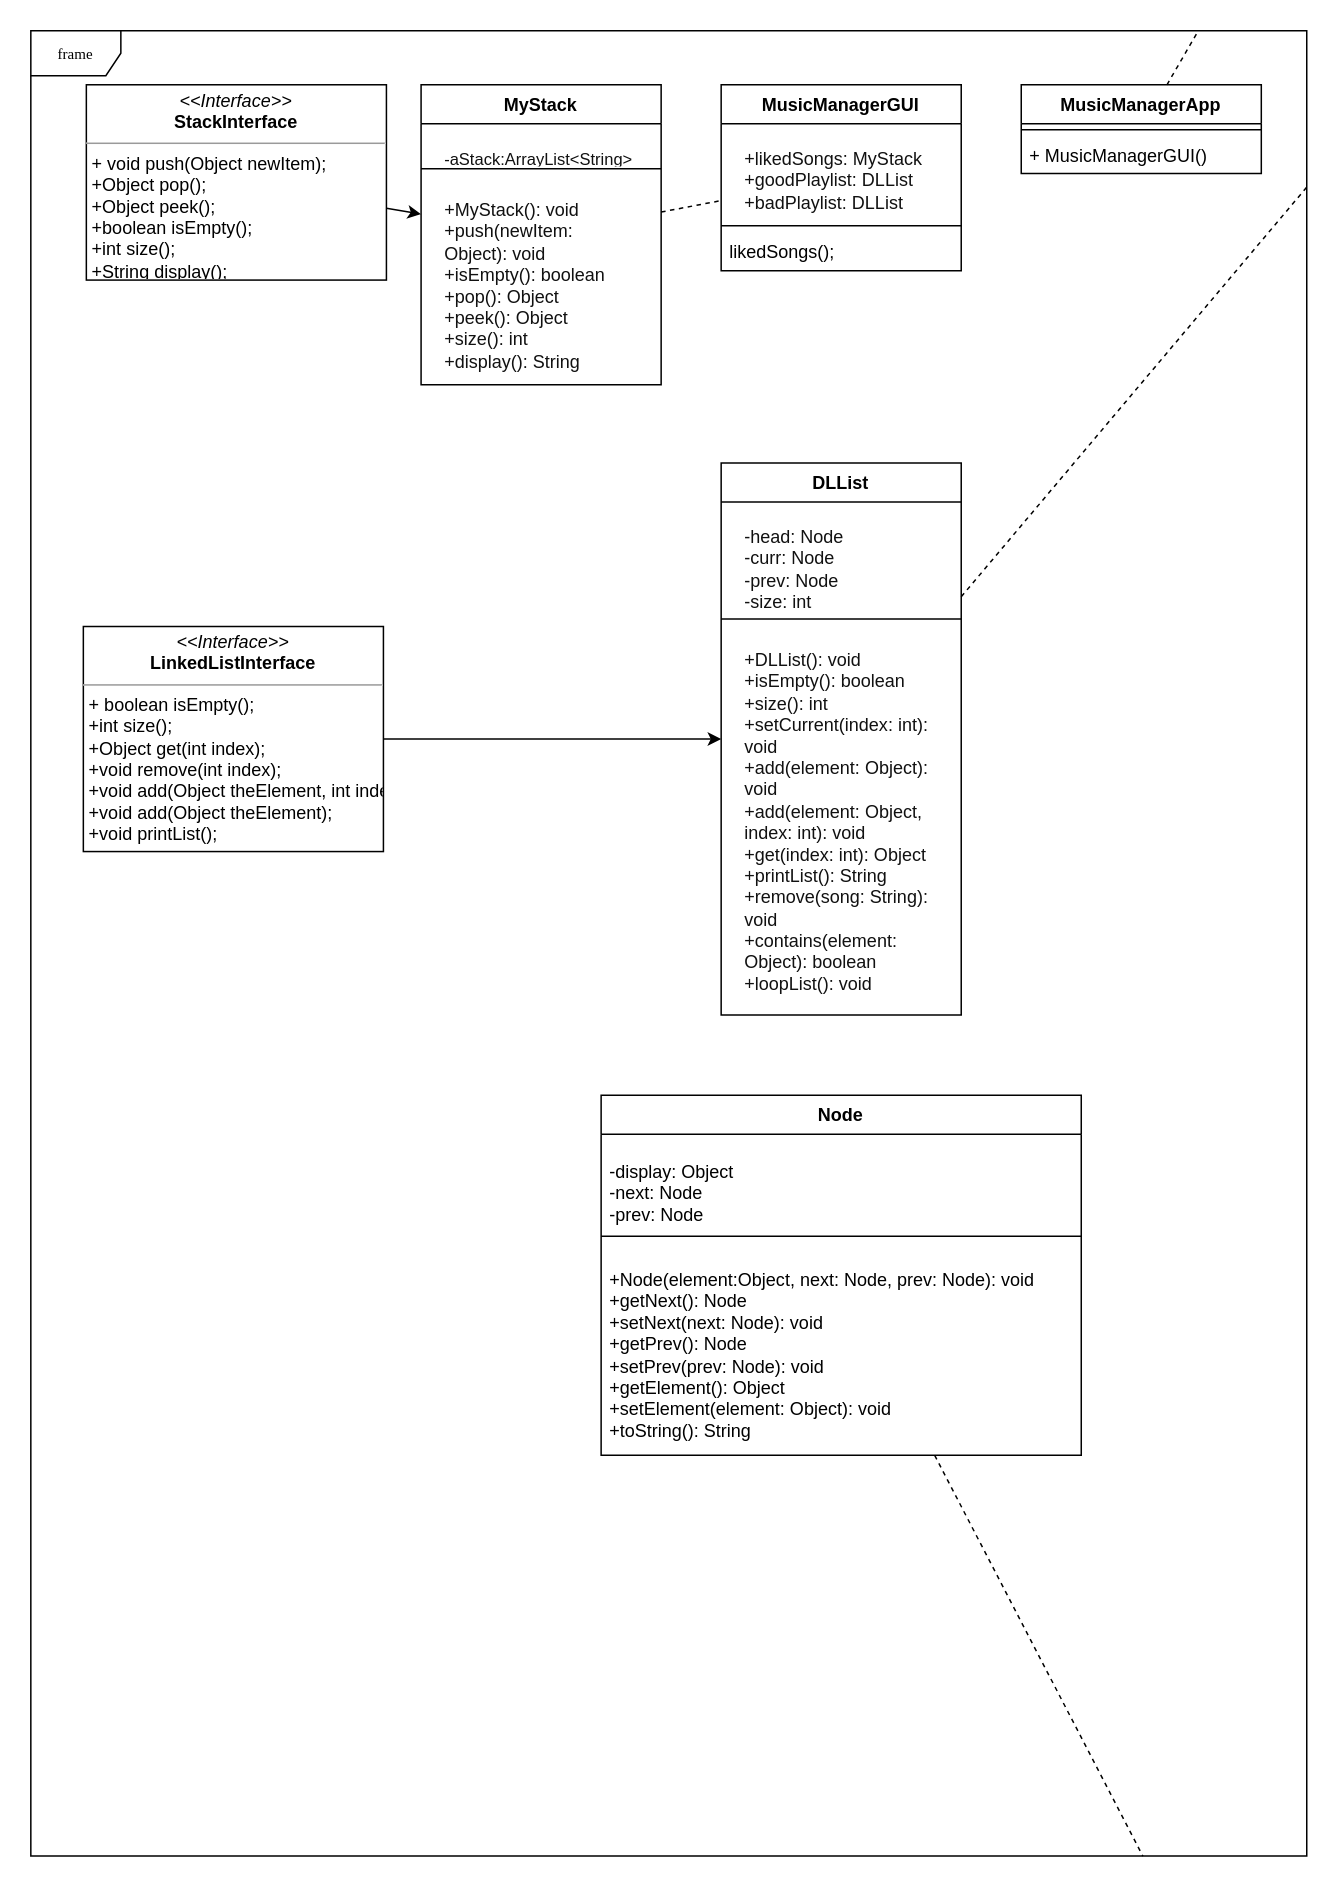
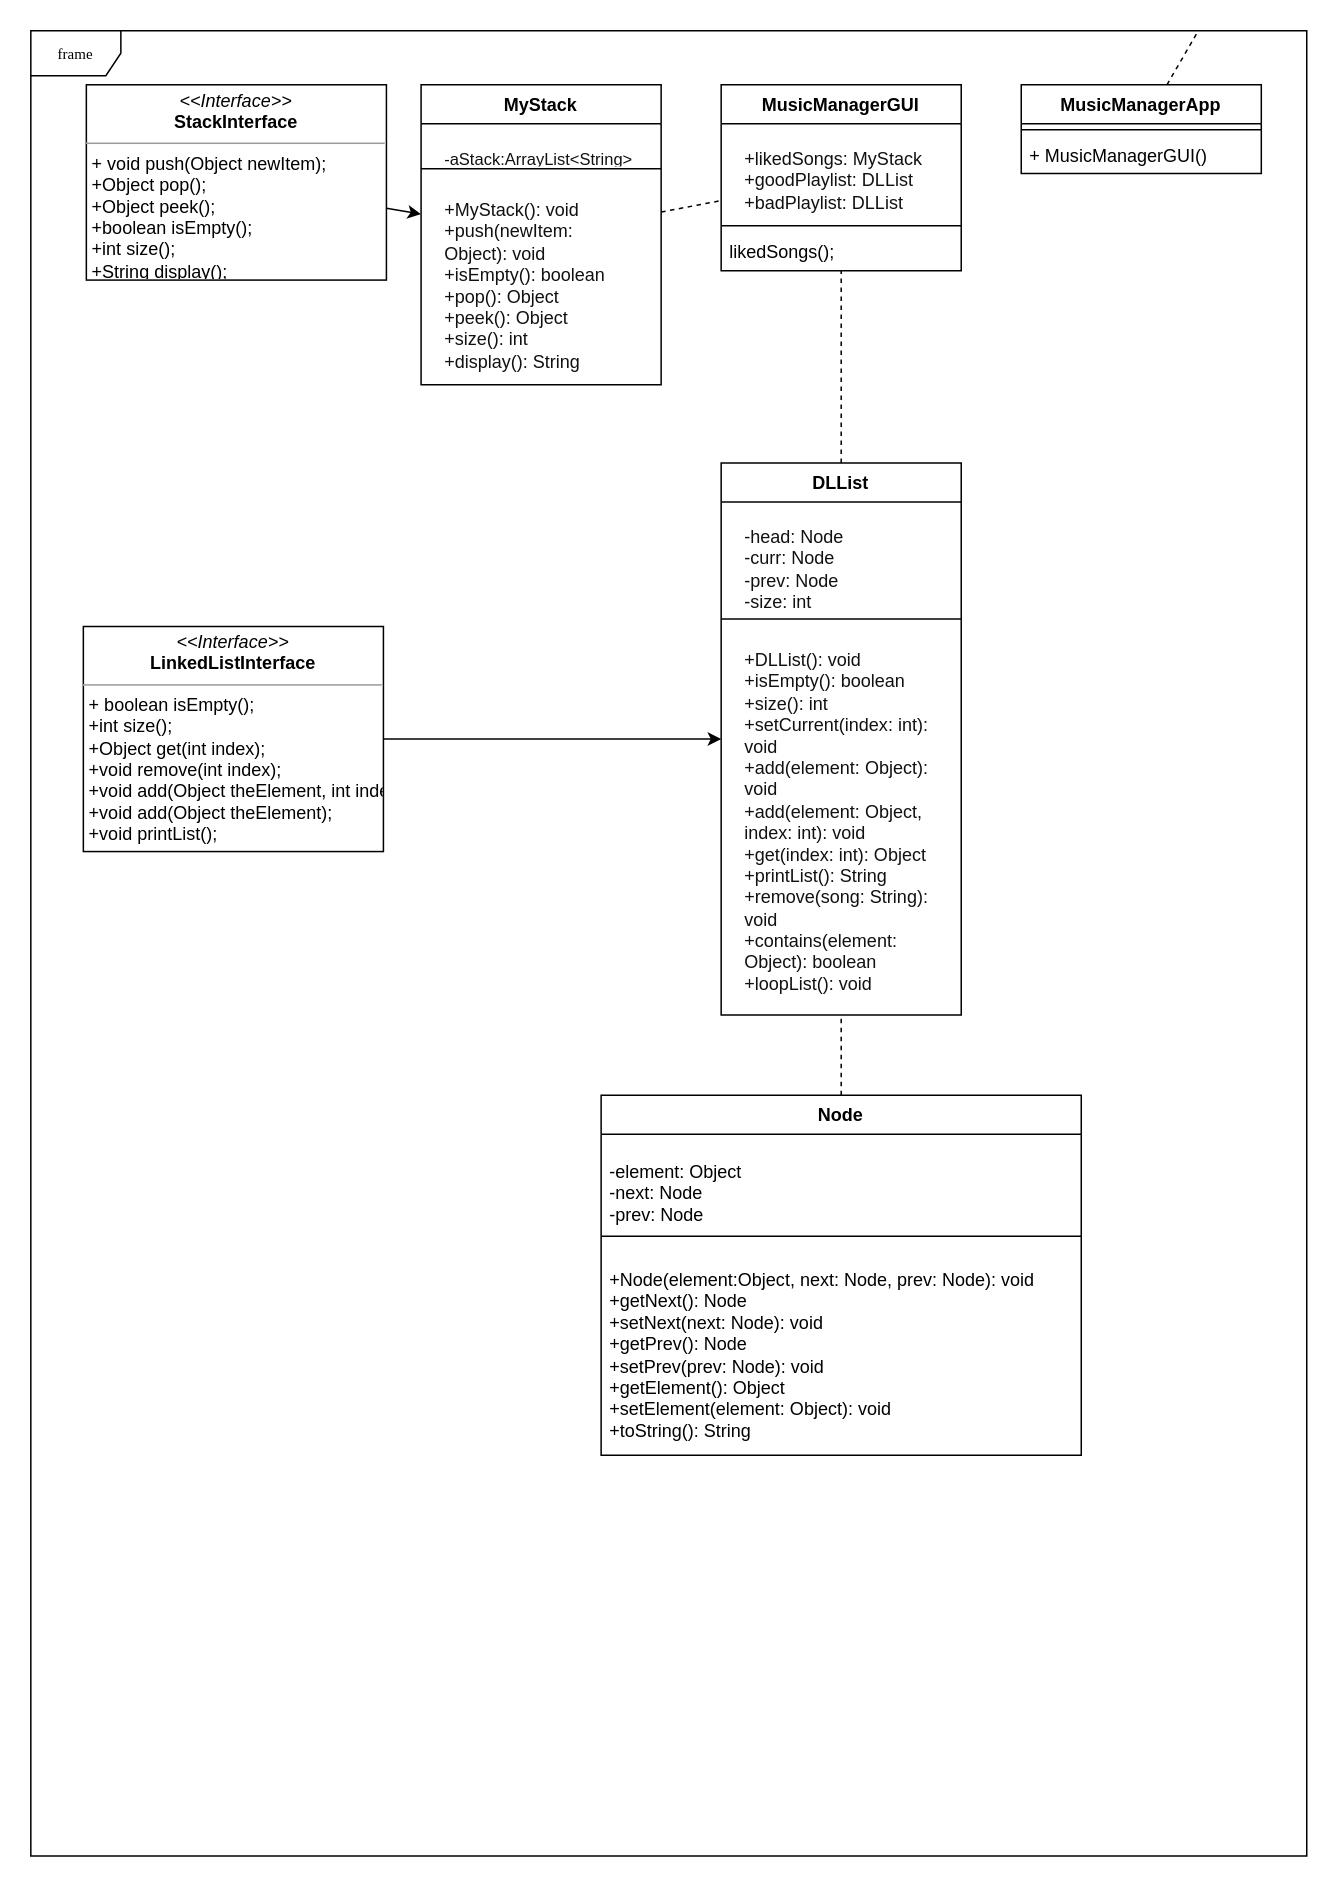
(1133, 393) -> (841, 368)
(681, 1176) -> (683, 1176)
(1038, 1654) -> (841, 1056)
